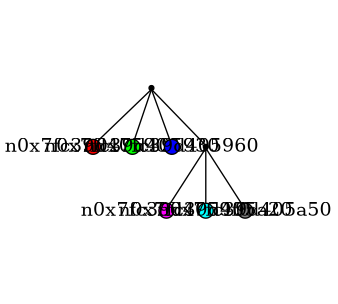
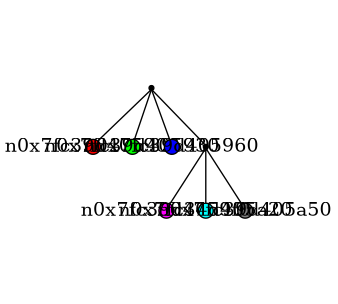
(206, 211) -> (206, 211)
